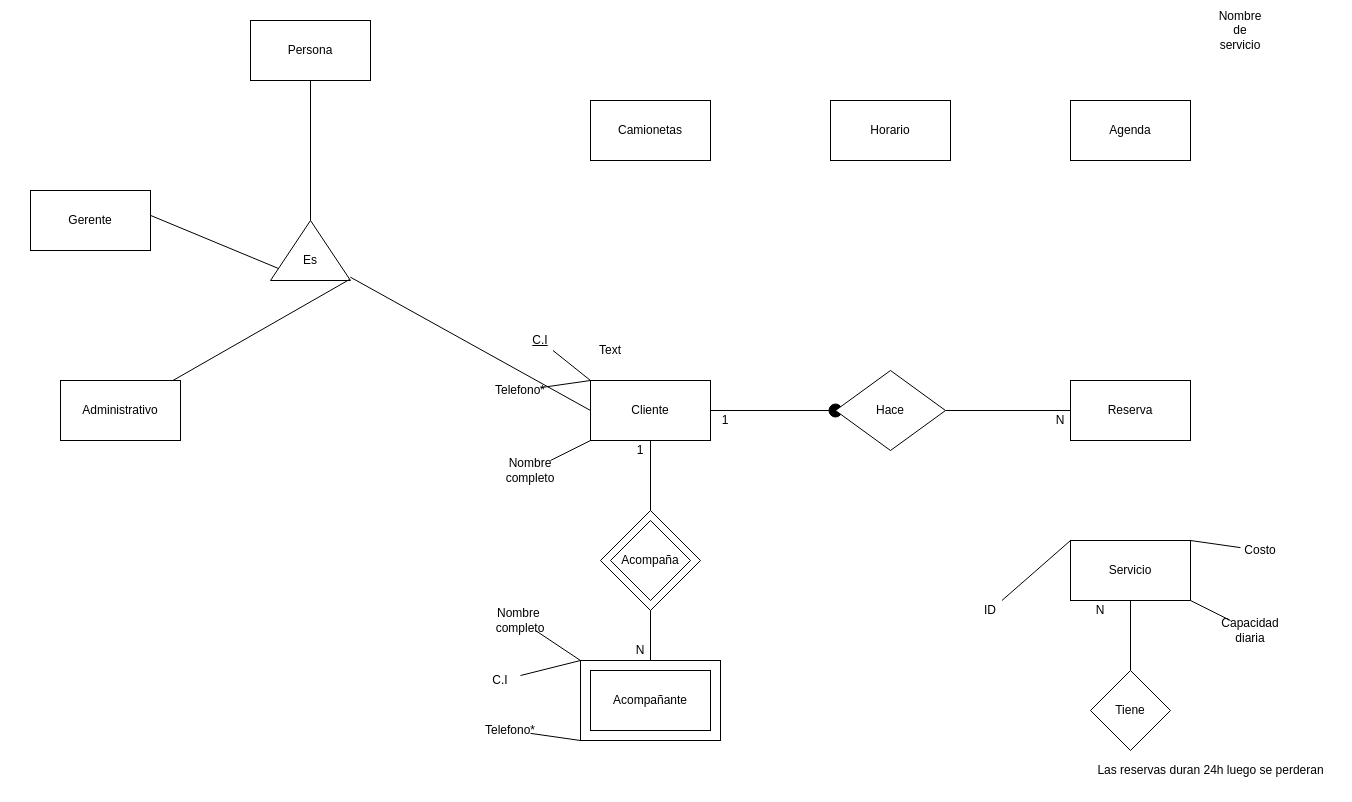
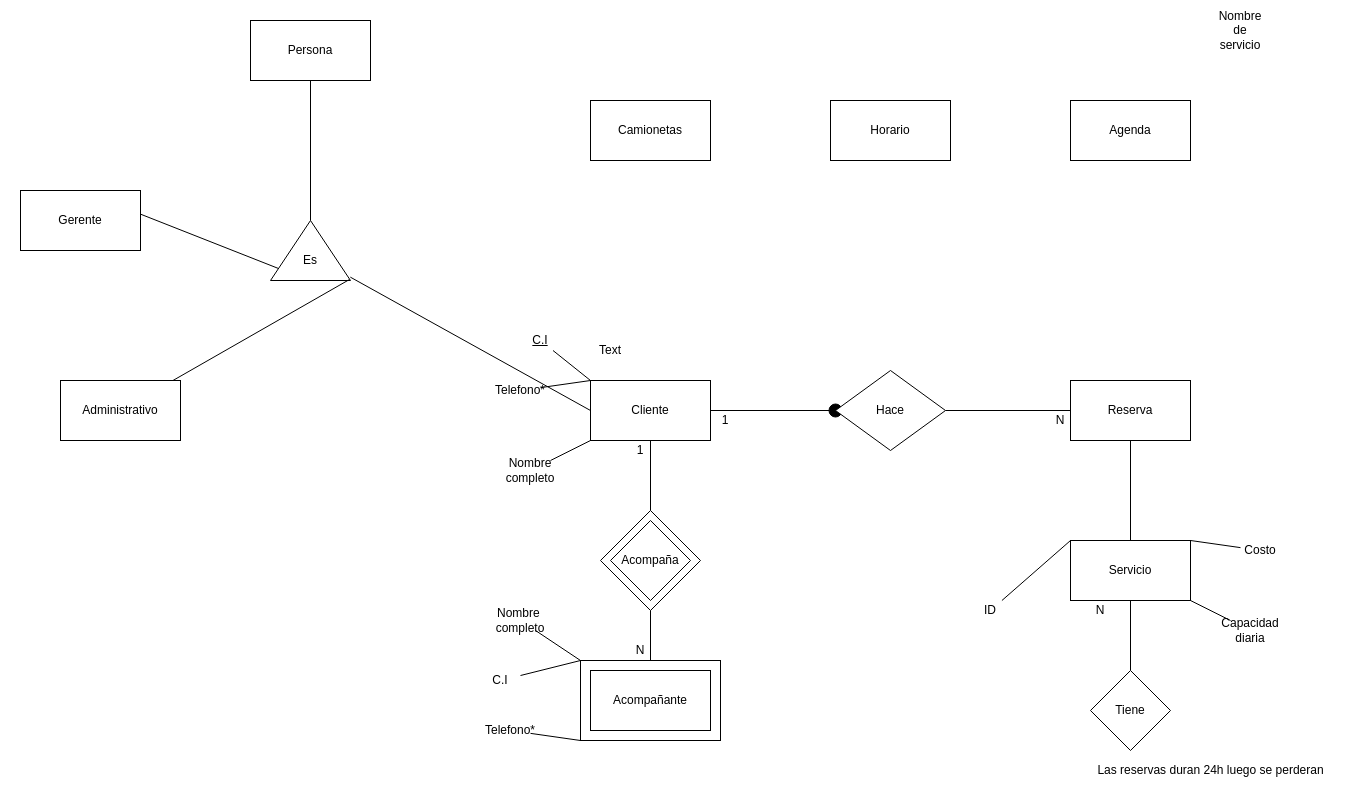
(91, 221) -> (81, 221)
none -> (1131, 491)
